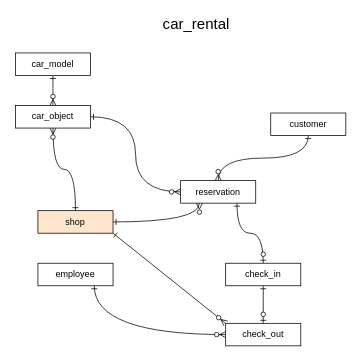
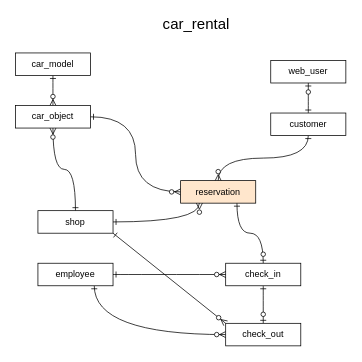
none -> (308, 72)
none -> (308, 98)
(218, 192) -> (218, 192)
(75, 222) -> (75, 222)
none -> (170, 274)
